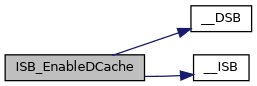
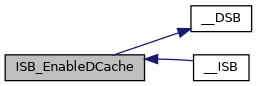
(163, 76) -> (176, 60)
